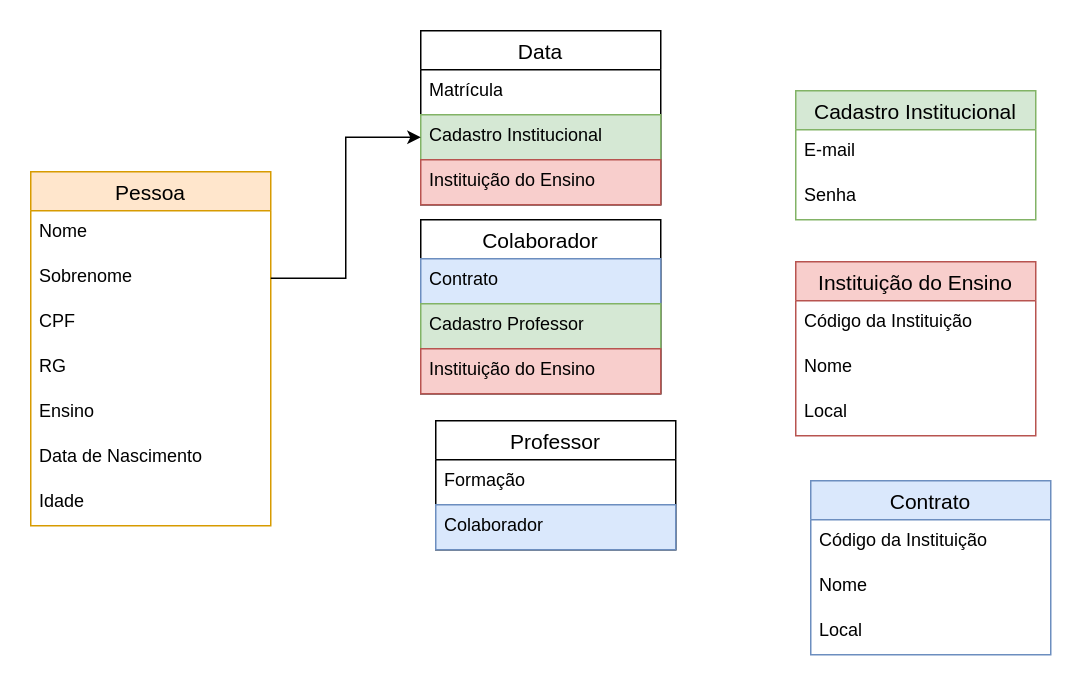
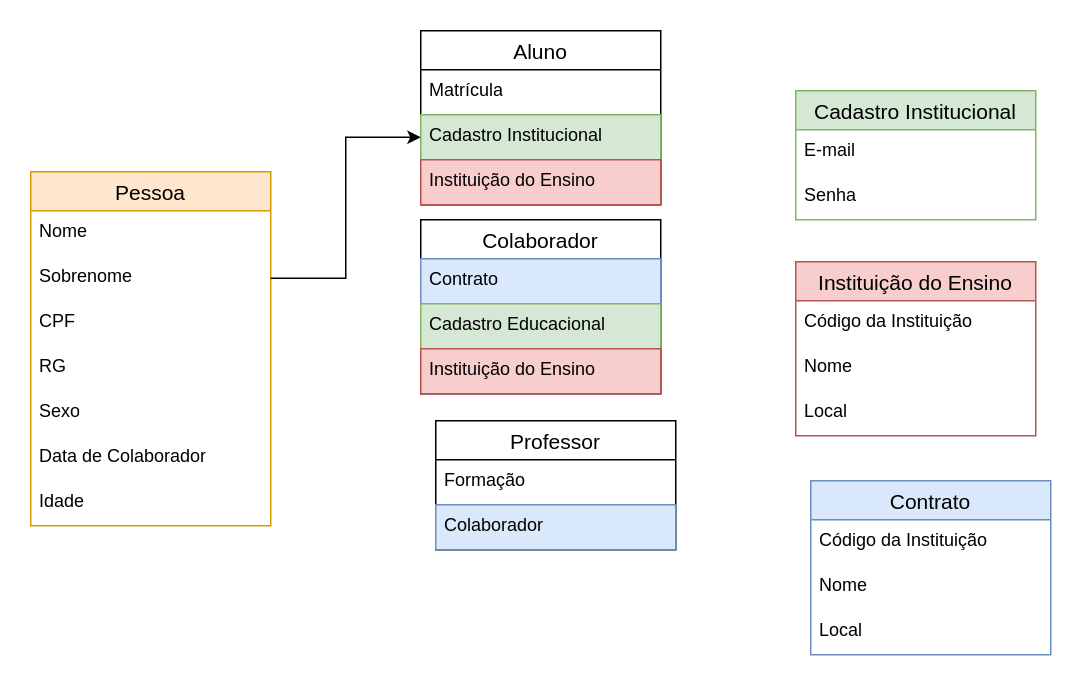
(540, 52) -> (540, 52)
(518, 325) -> (524, 325)
(68, 412) -> (60, 412)
(123, 457) -> (128, 457)
